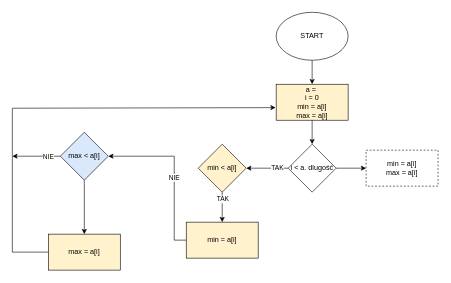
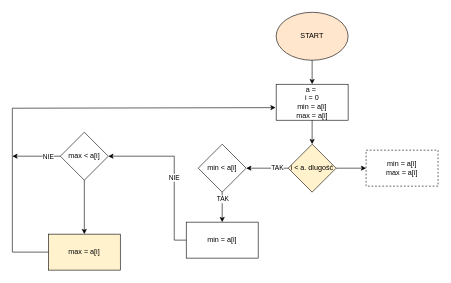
(312, 36) -> (312, 36)
(312, 102) -> (312, 102)
(84, 156) -> (84, 156)
(222, 168) -> (222, 168)
(312, 168) -> (312, 168)
(222, 240) -> (222, 240)
